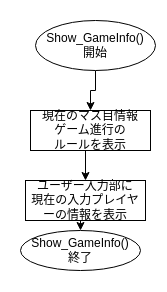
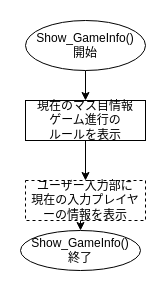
(96, 46) -> (86, 46)
(91, 131) -> (86, 121)
(86, 201) -> (86, 201)
